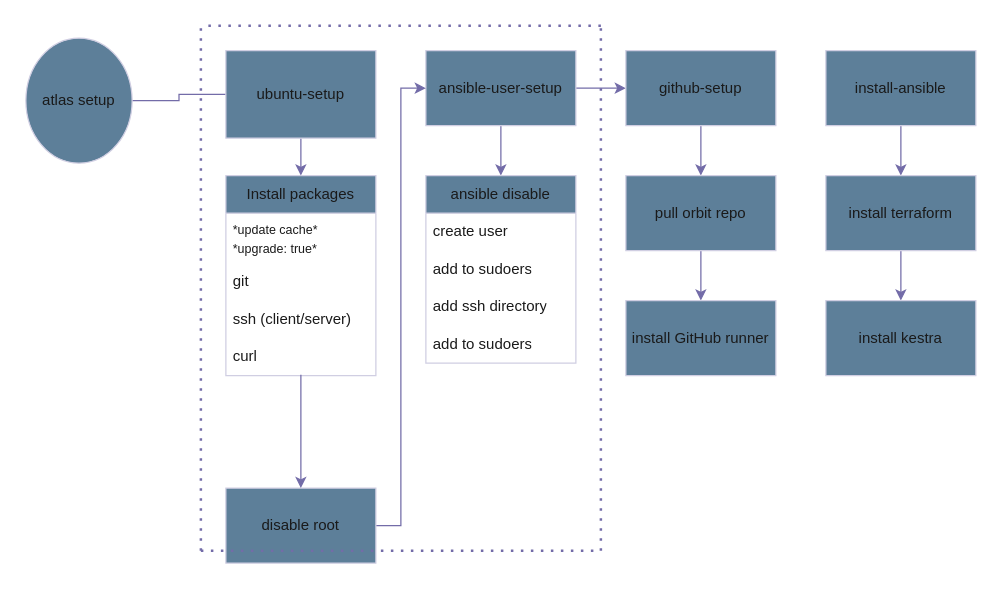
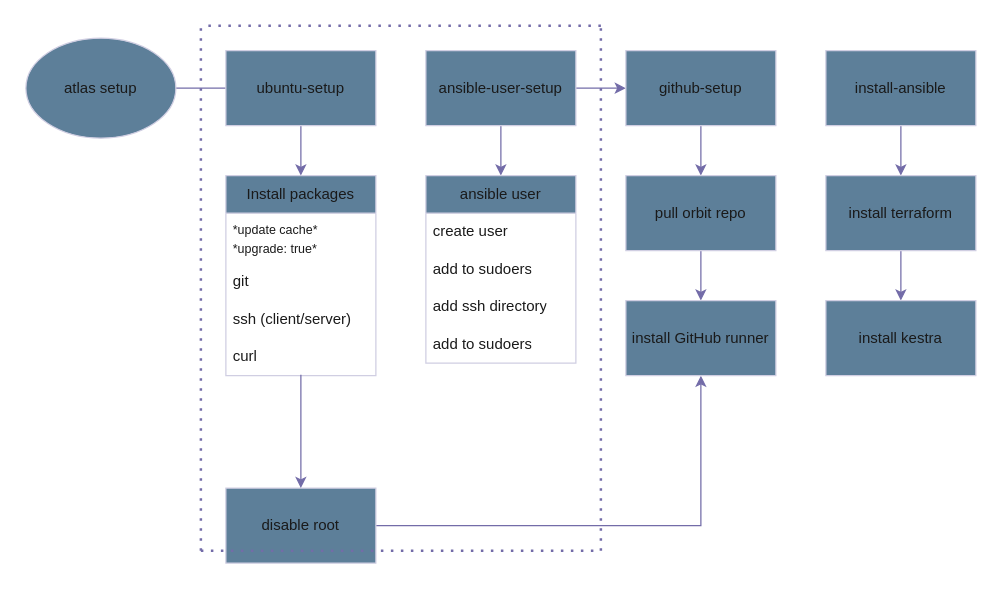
(301, 94) -> (301, 88)
(79, 101) -> (101, 88)
(501, 194) -> (501, 194)
(401, 300) -> (620, 526)
